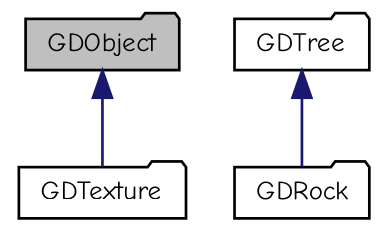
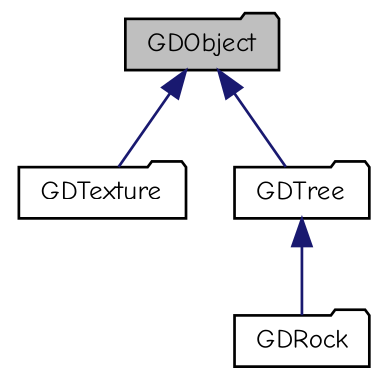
none -> (260, 130)
